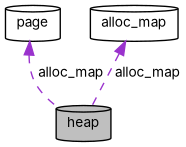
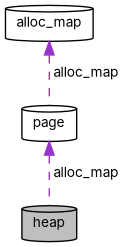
(106, 79) -> (49, 80)
